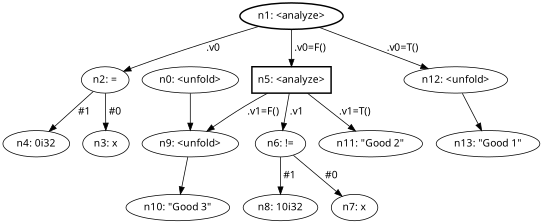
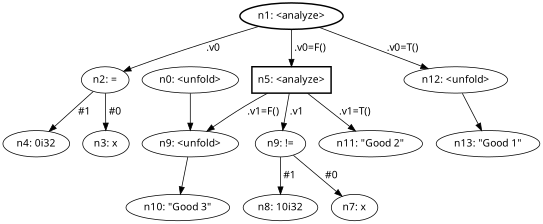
(280, 144) -> (280, 144)
